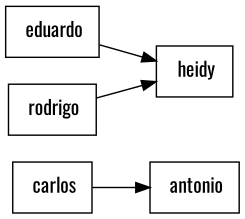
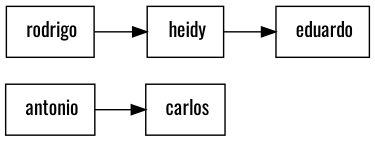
(121, 51) -> (243, 32)
(114, 188) -> (113, 110)
